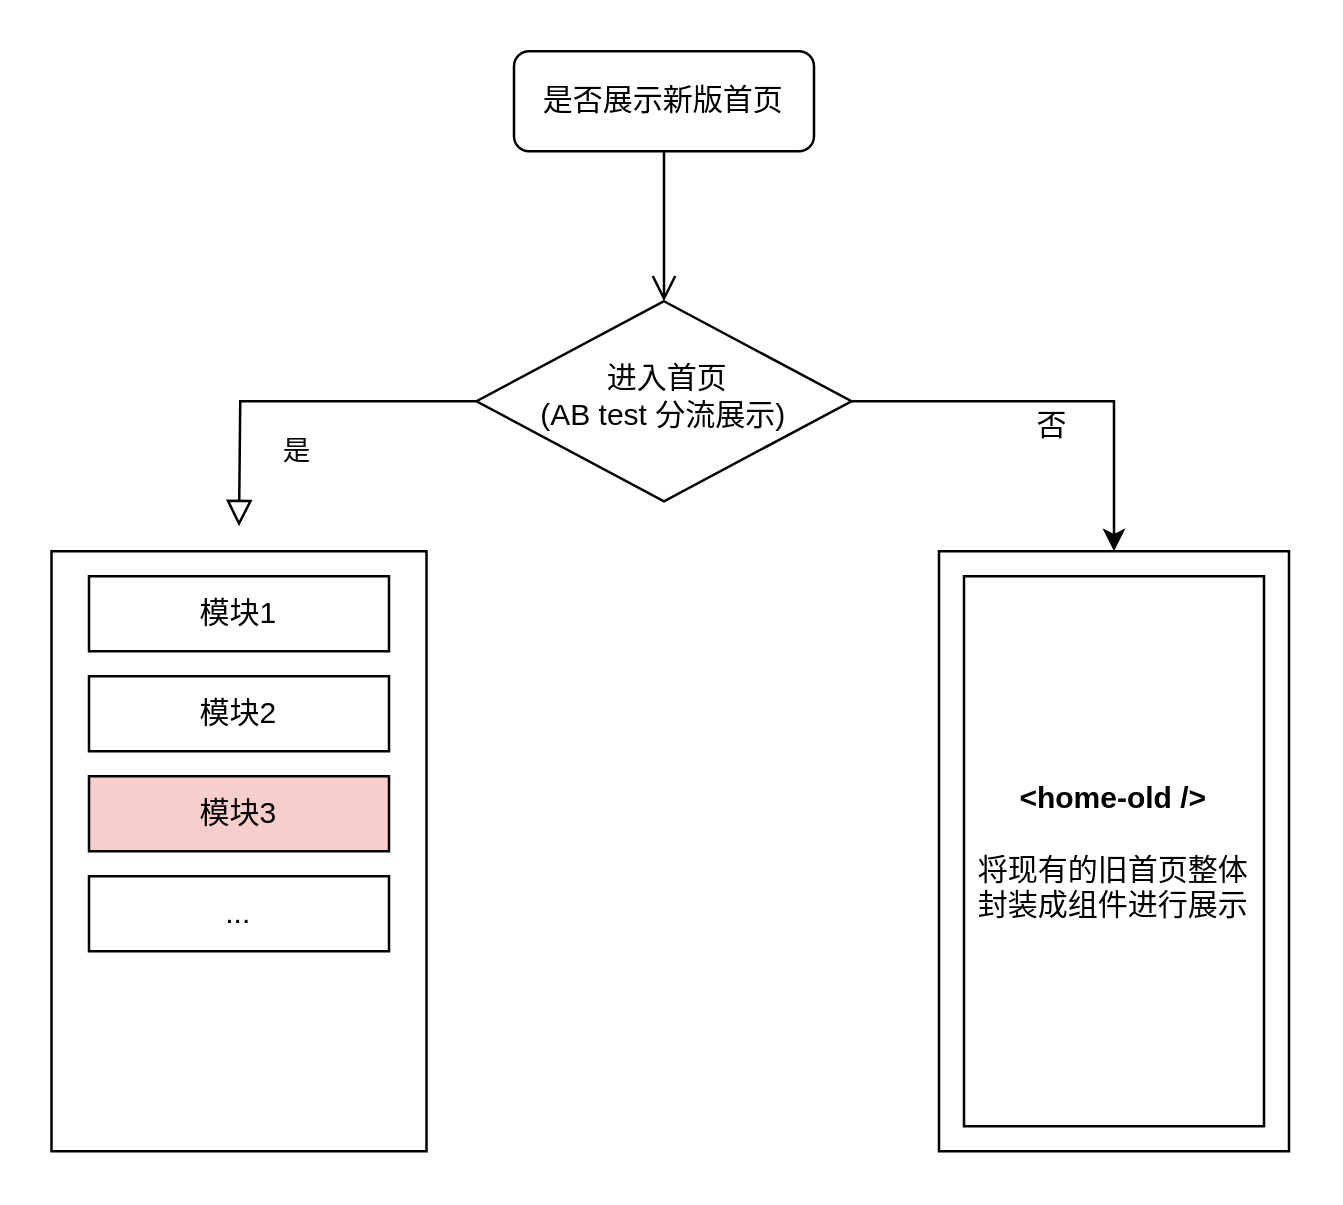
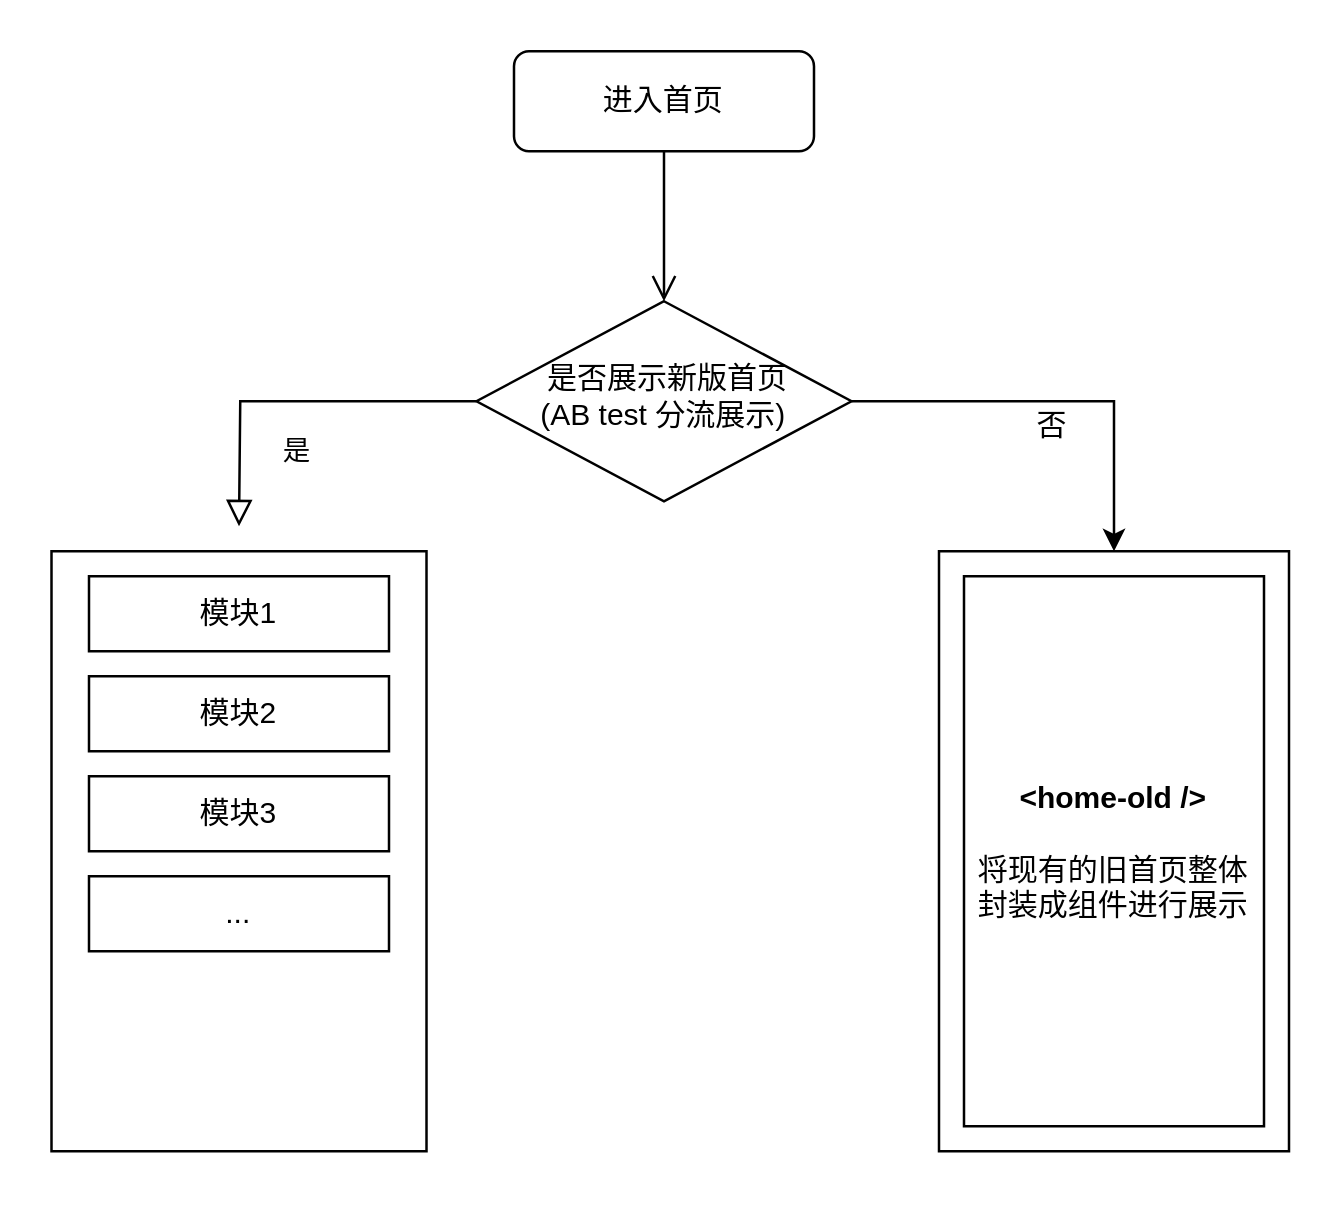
(664, 101) -> (664, 101)
(664, 396) -> (664, 396)
(239, 814) -> (239, 814)
